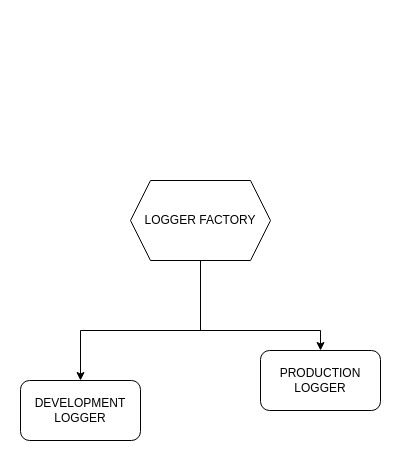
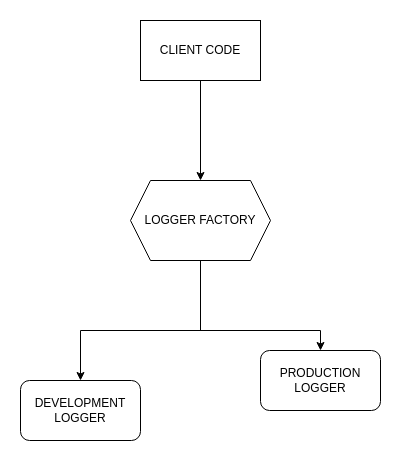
none -> (201, 51)
none -> (201, 127)
